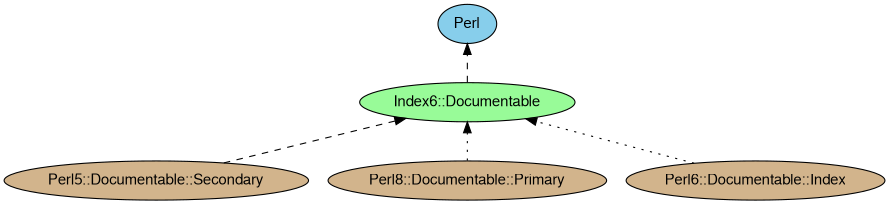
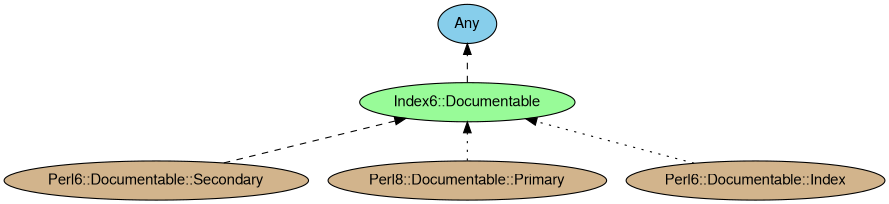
(467, 24) -> (467, 24)
(156, 181) -> (156, 181)
